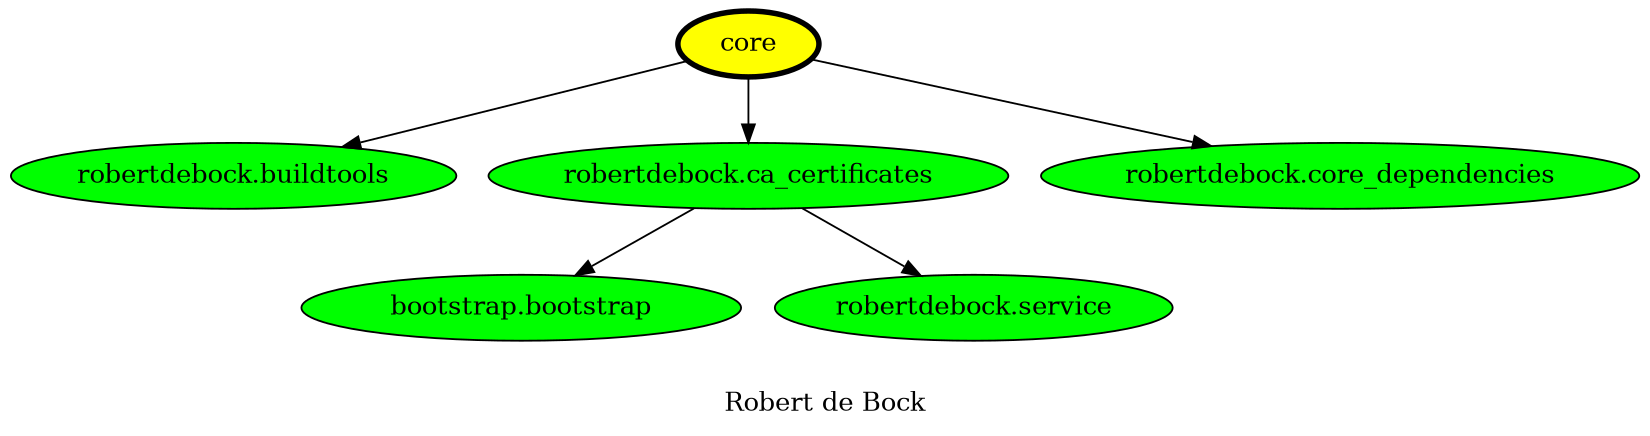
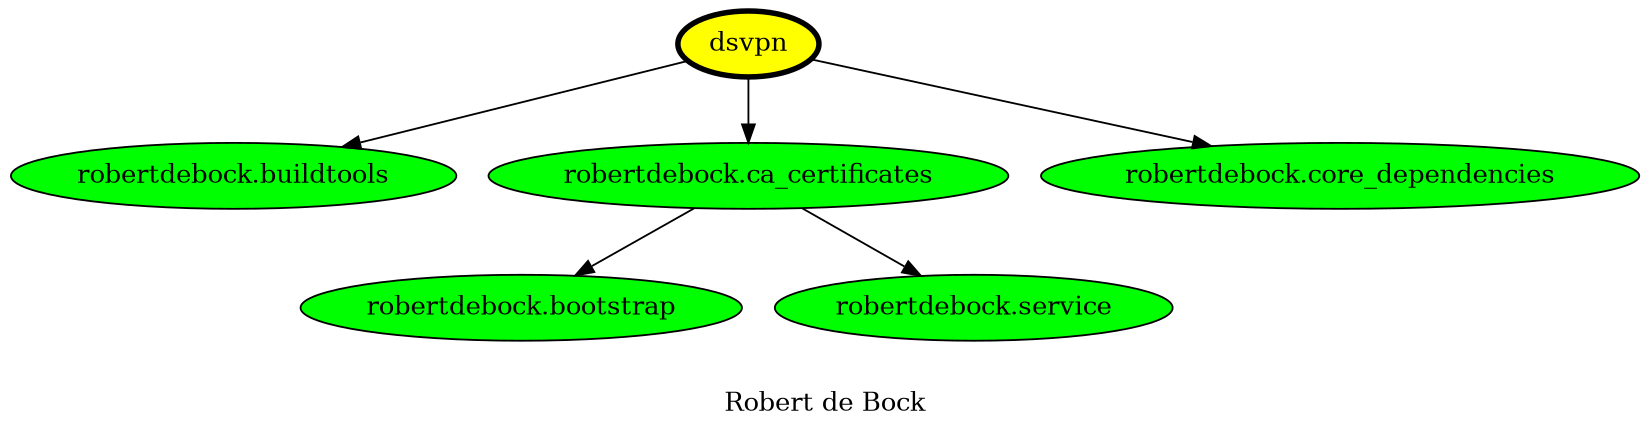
(748, 44) -> (748, 44)
(521, 308) -> (521, 308)
